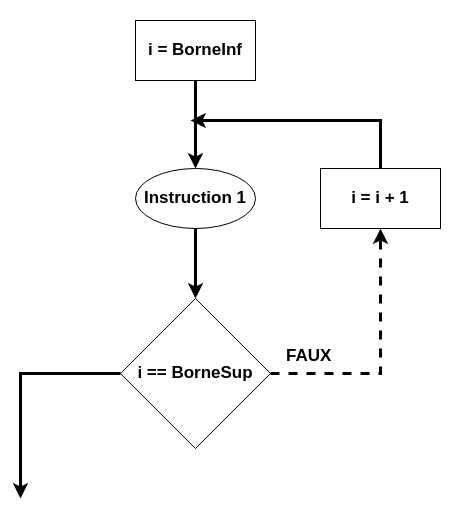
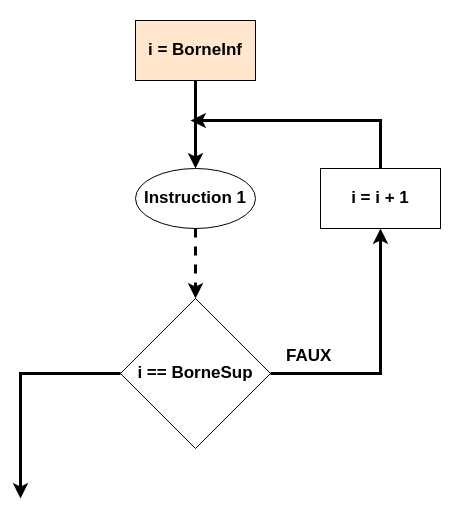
(196, 51) -> (196, 51)
(196, 259) -> (196, 259)
(381, 308) -> (381, 308)
